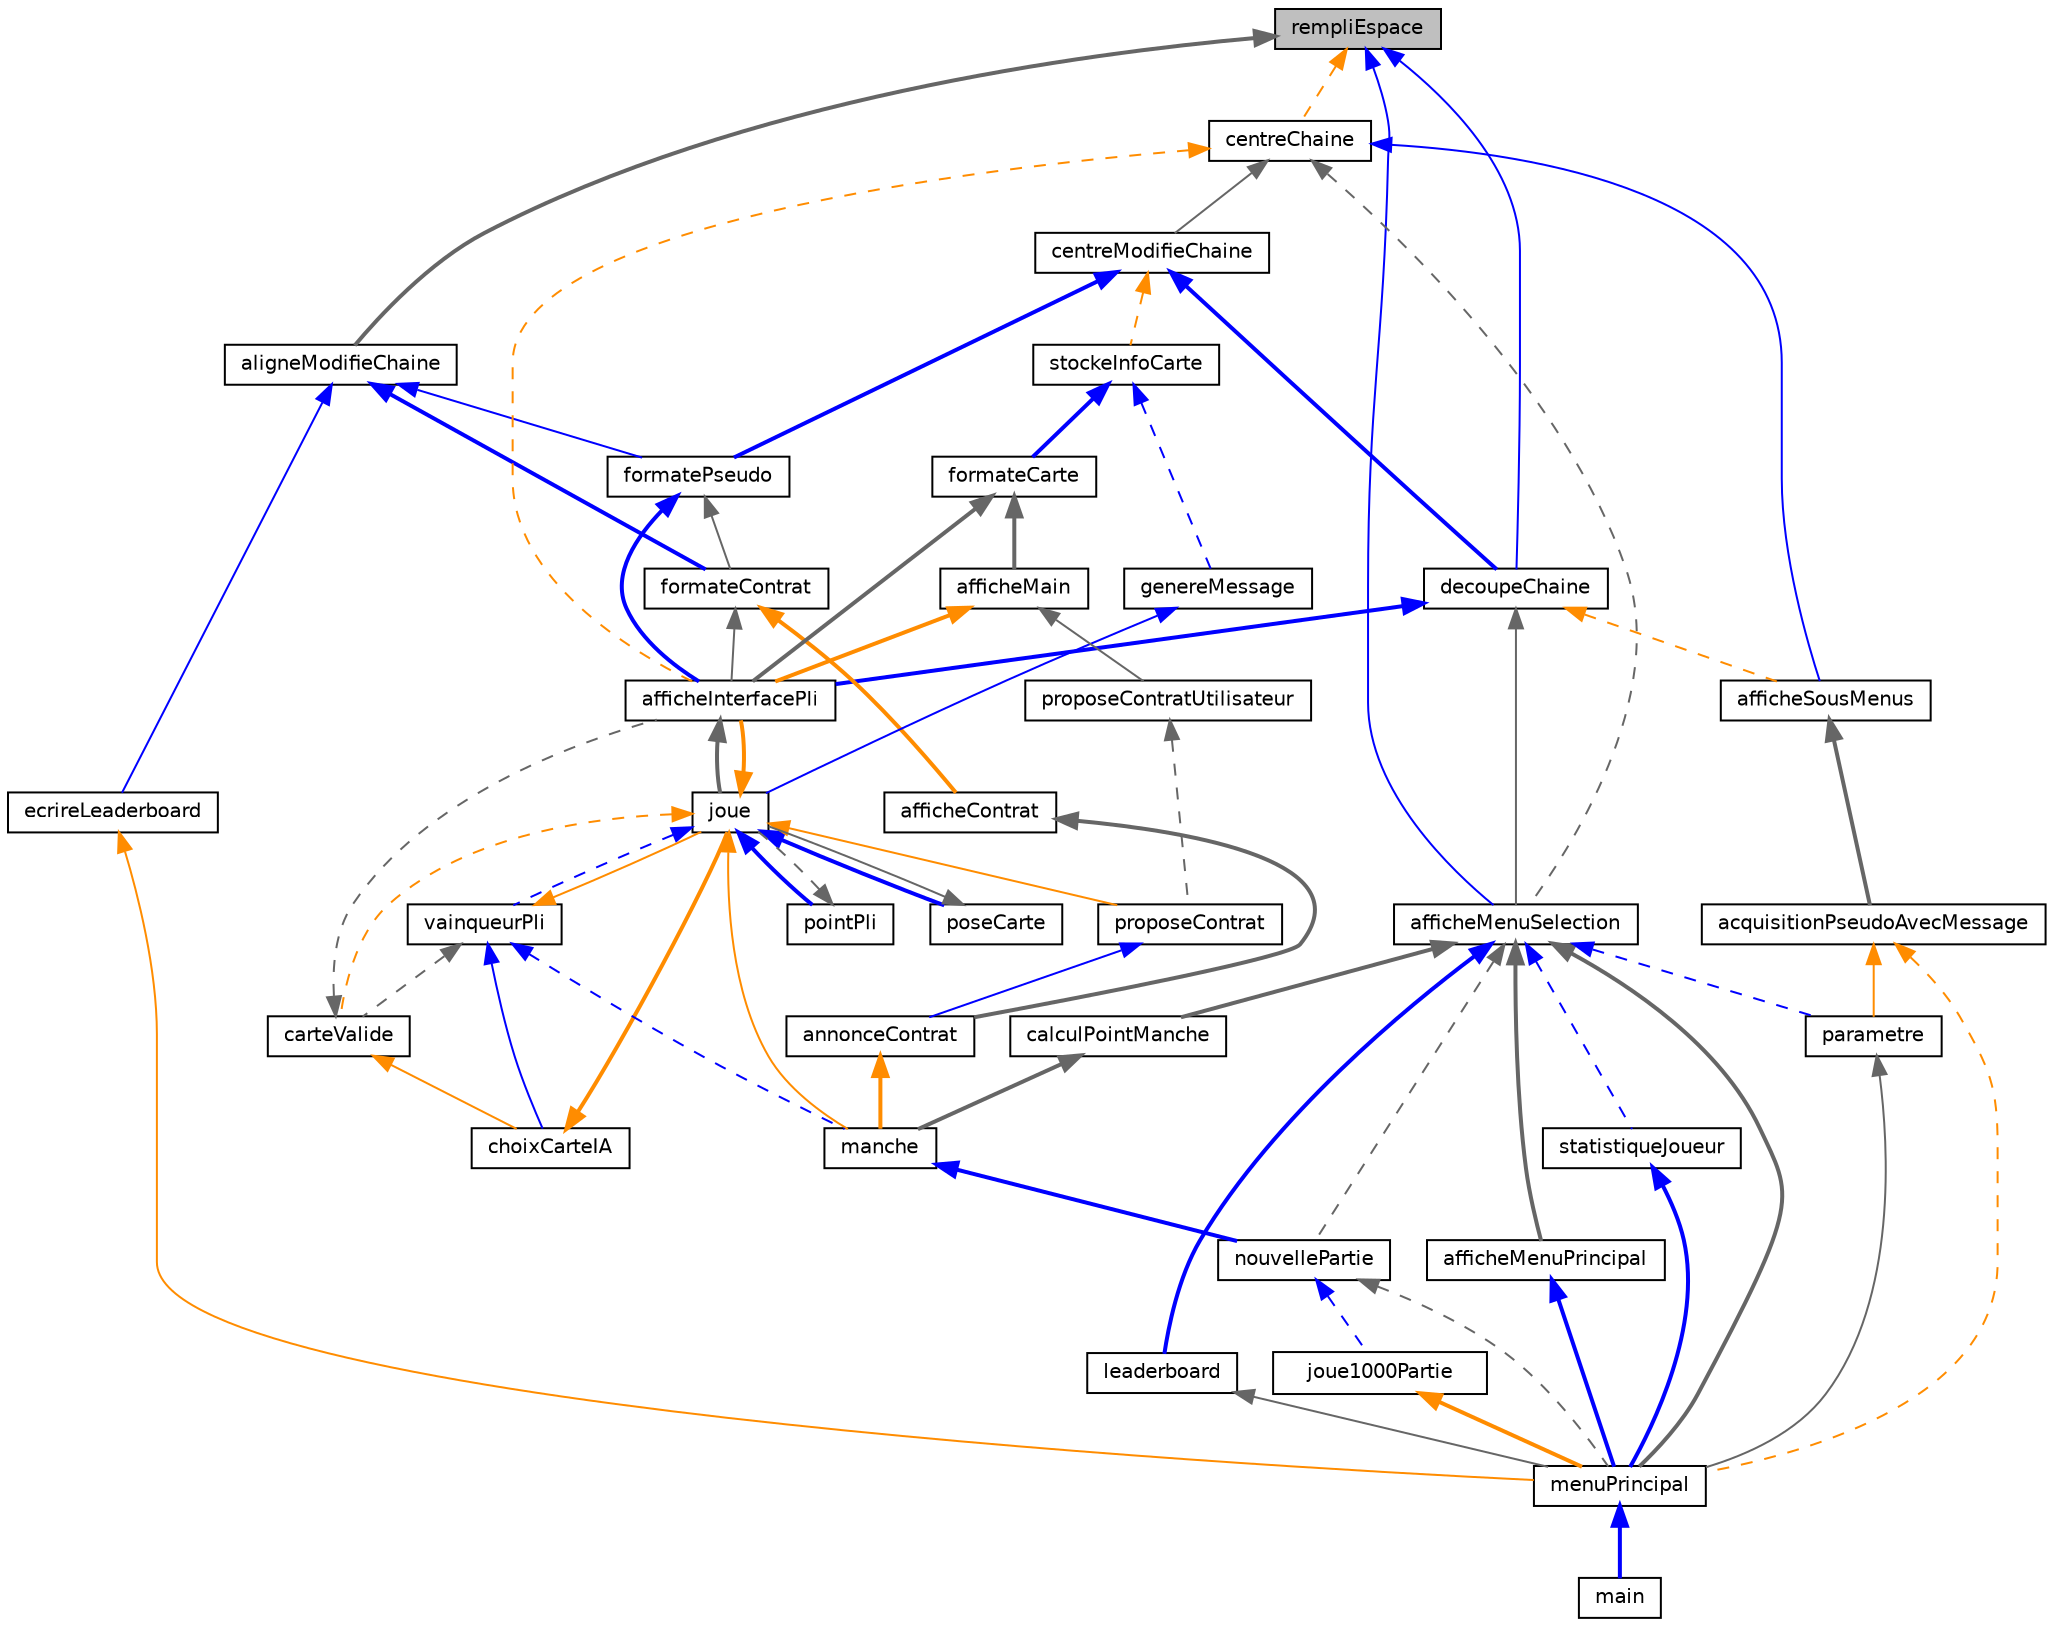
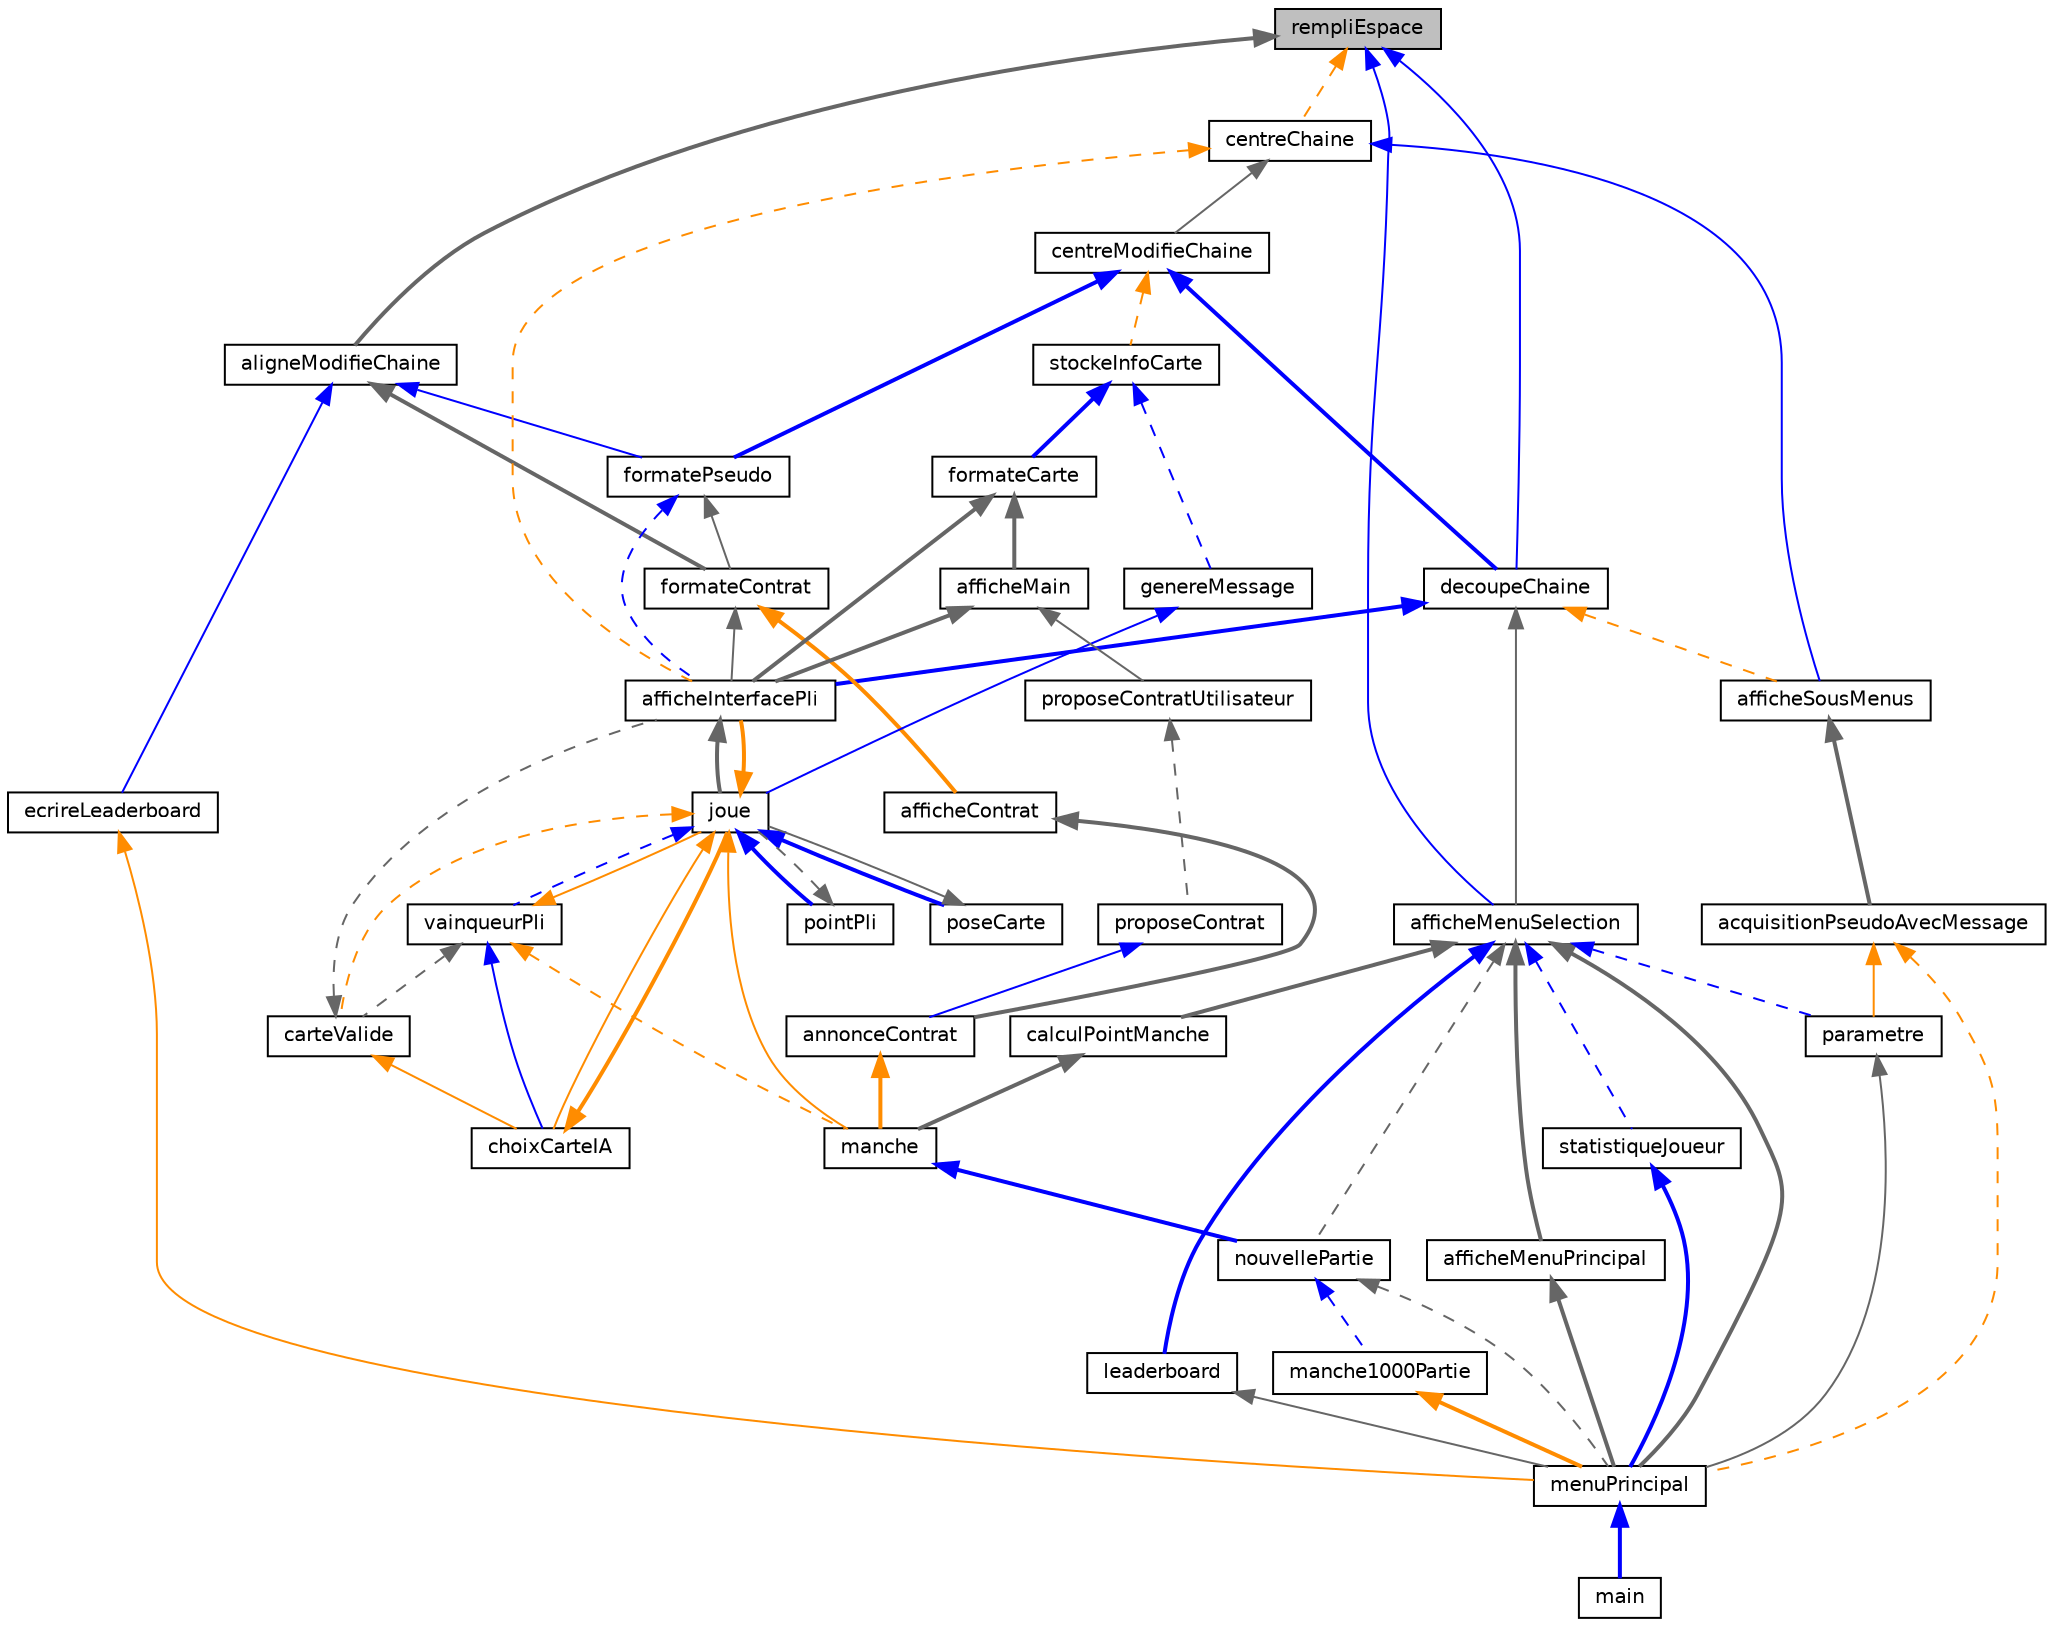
(548, 482) -> (548, 482)
(1599, 506) -> none
(626, 605) -> (626, 605)
(863, 648) -> (863, 648)
(953, 867) -> (624, 987)
(684, 1046) -> (684, 1046)
(1380, 1373) -> (1380, 1373)
(1586, 1383) -> (1586, 1383)
